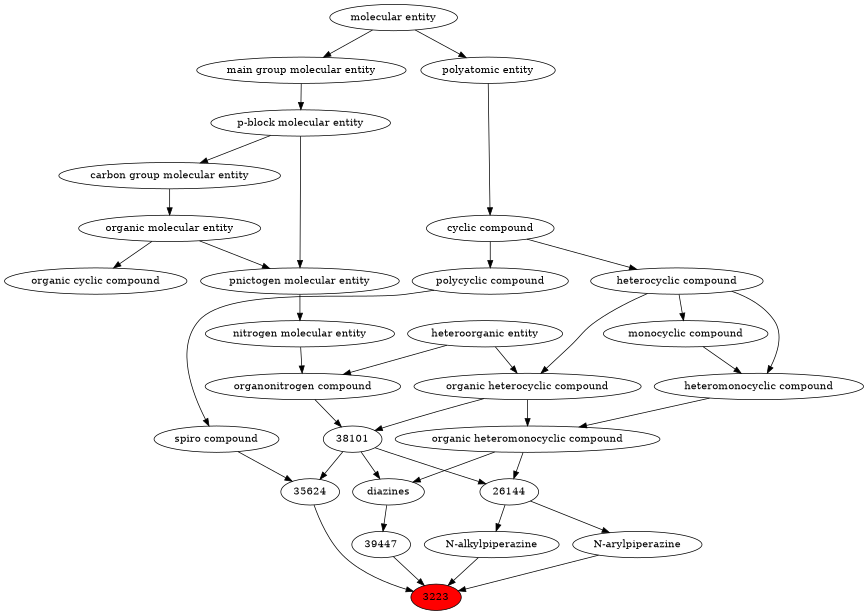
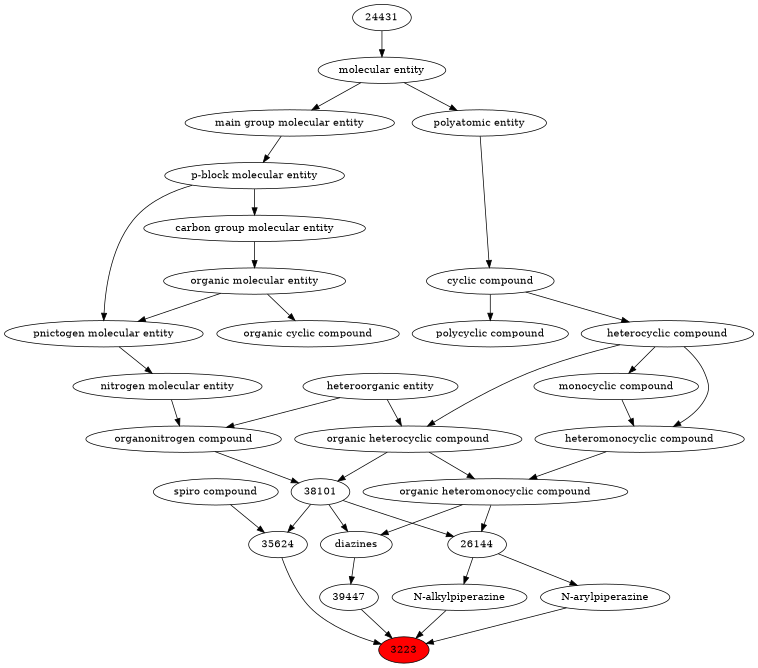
none -> (382, 18)
(262, 299) -> none
